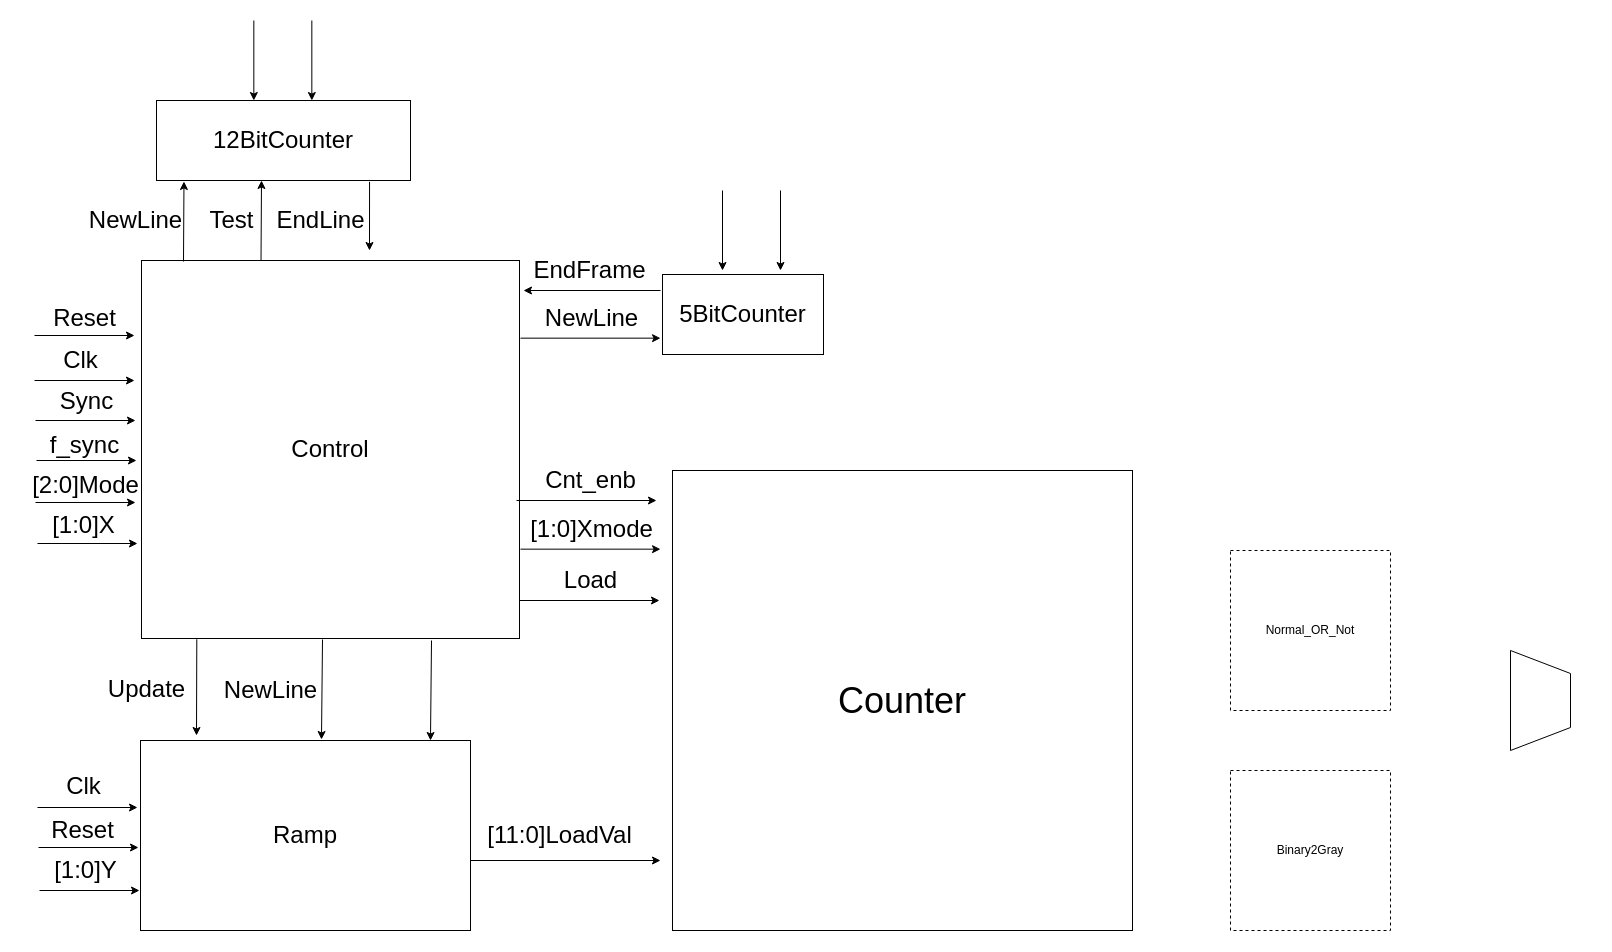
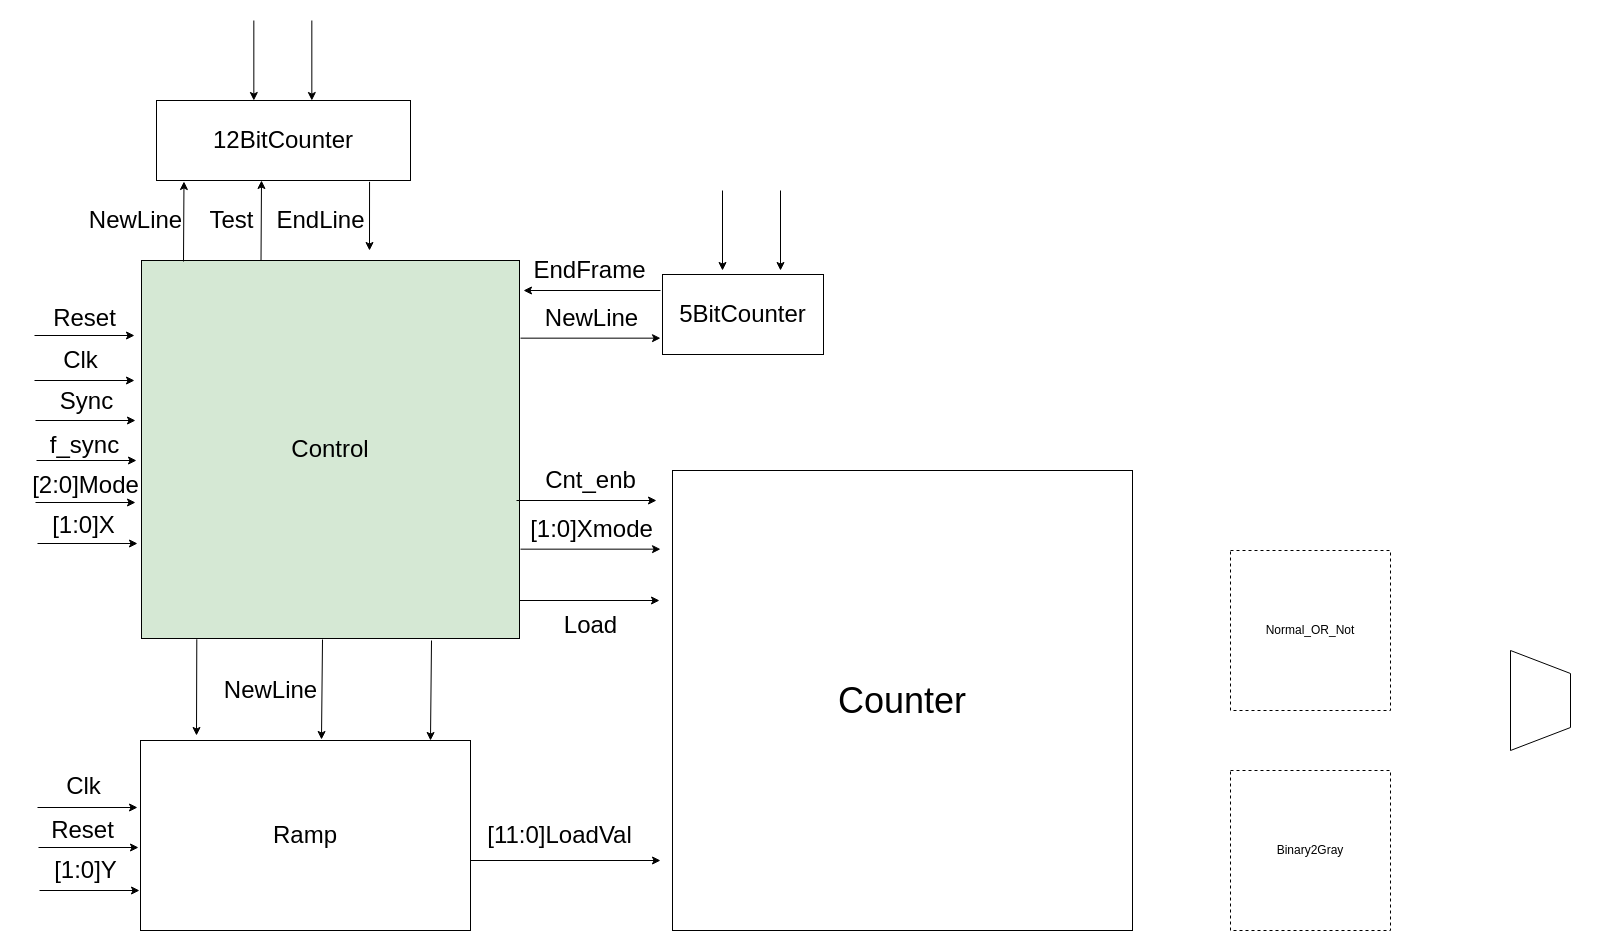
(331, 450) -> (331, 450)
(591, 581) -> (591, 626)
(147, 690) -> none
